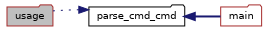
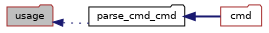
(66, 10) -> (76, 23)
(241, 16) -> (241, 16)
